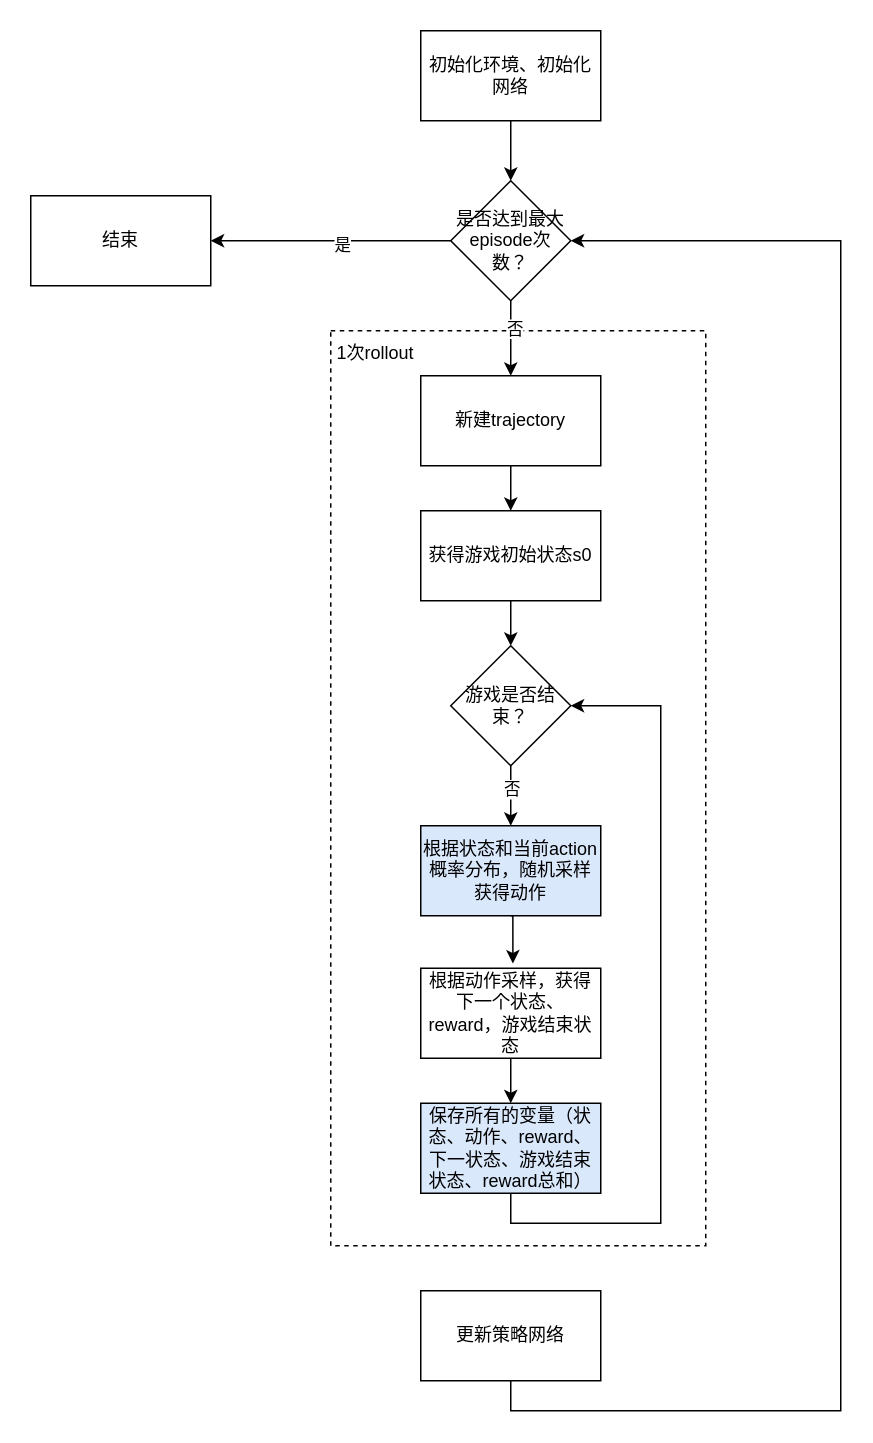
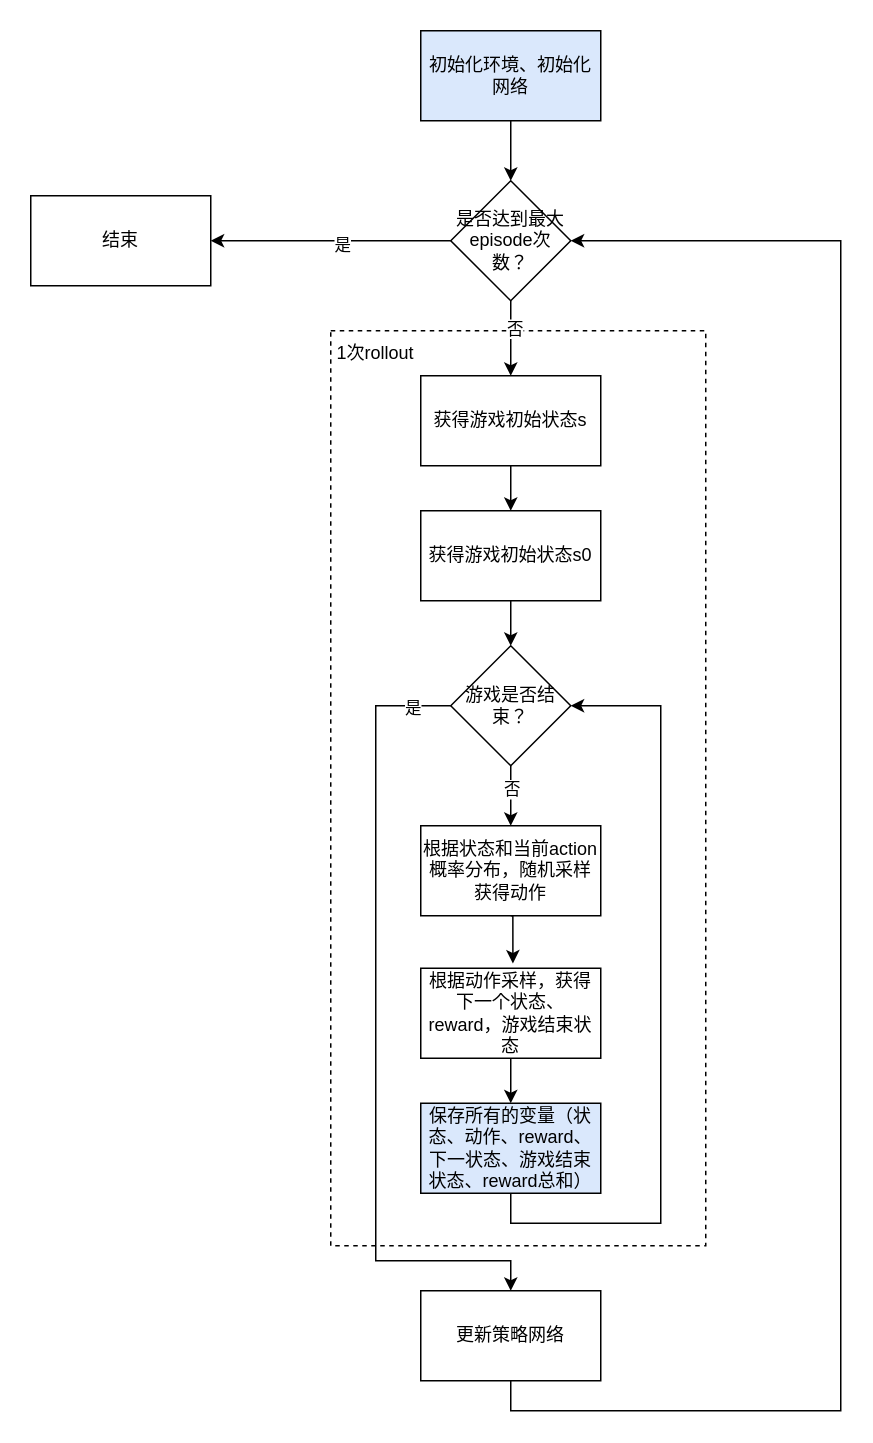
(511, 76) -> (511, 76)
(511, 421) -> (511, 421)
(511, 871) -> (511, 871)
none -> (376, 1023)
